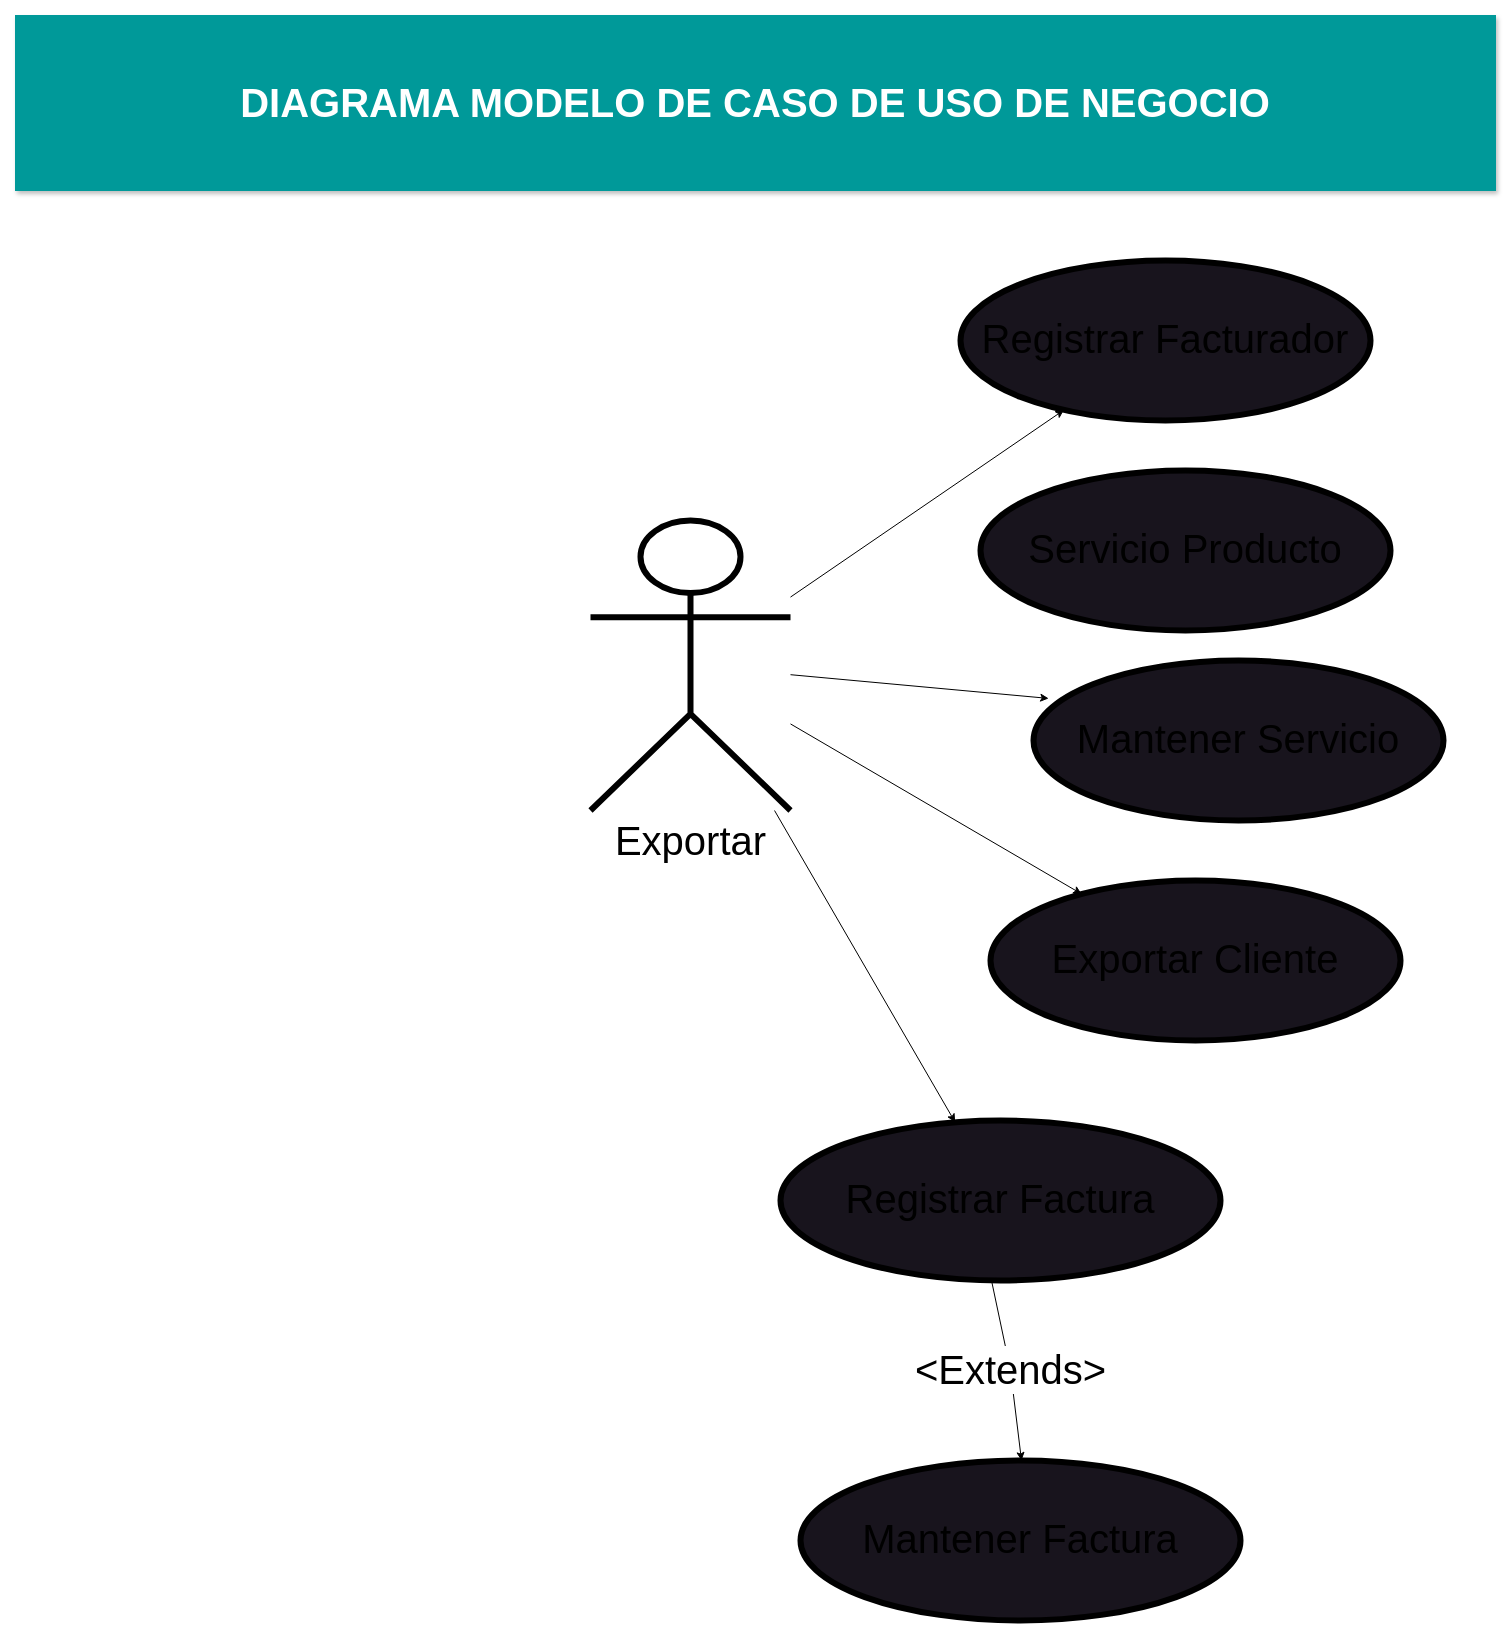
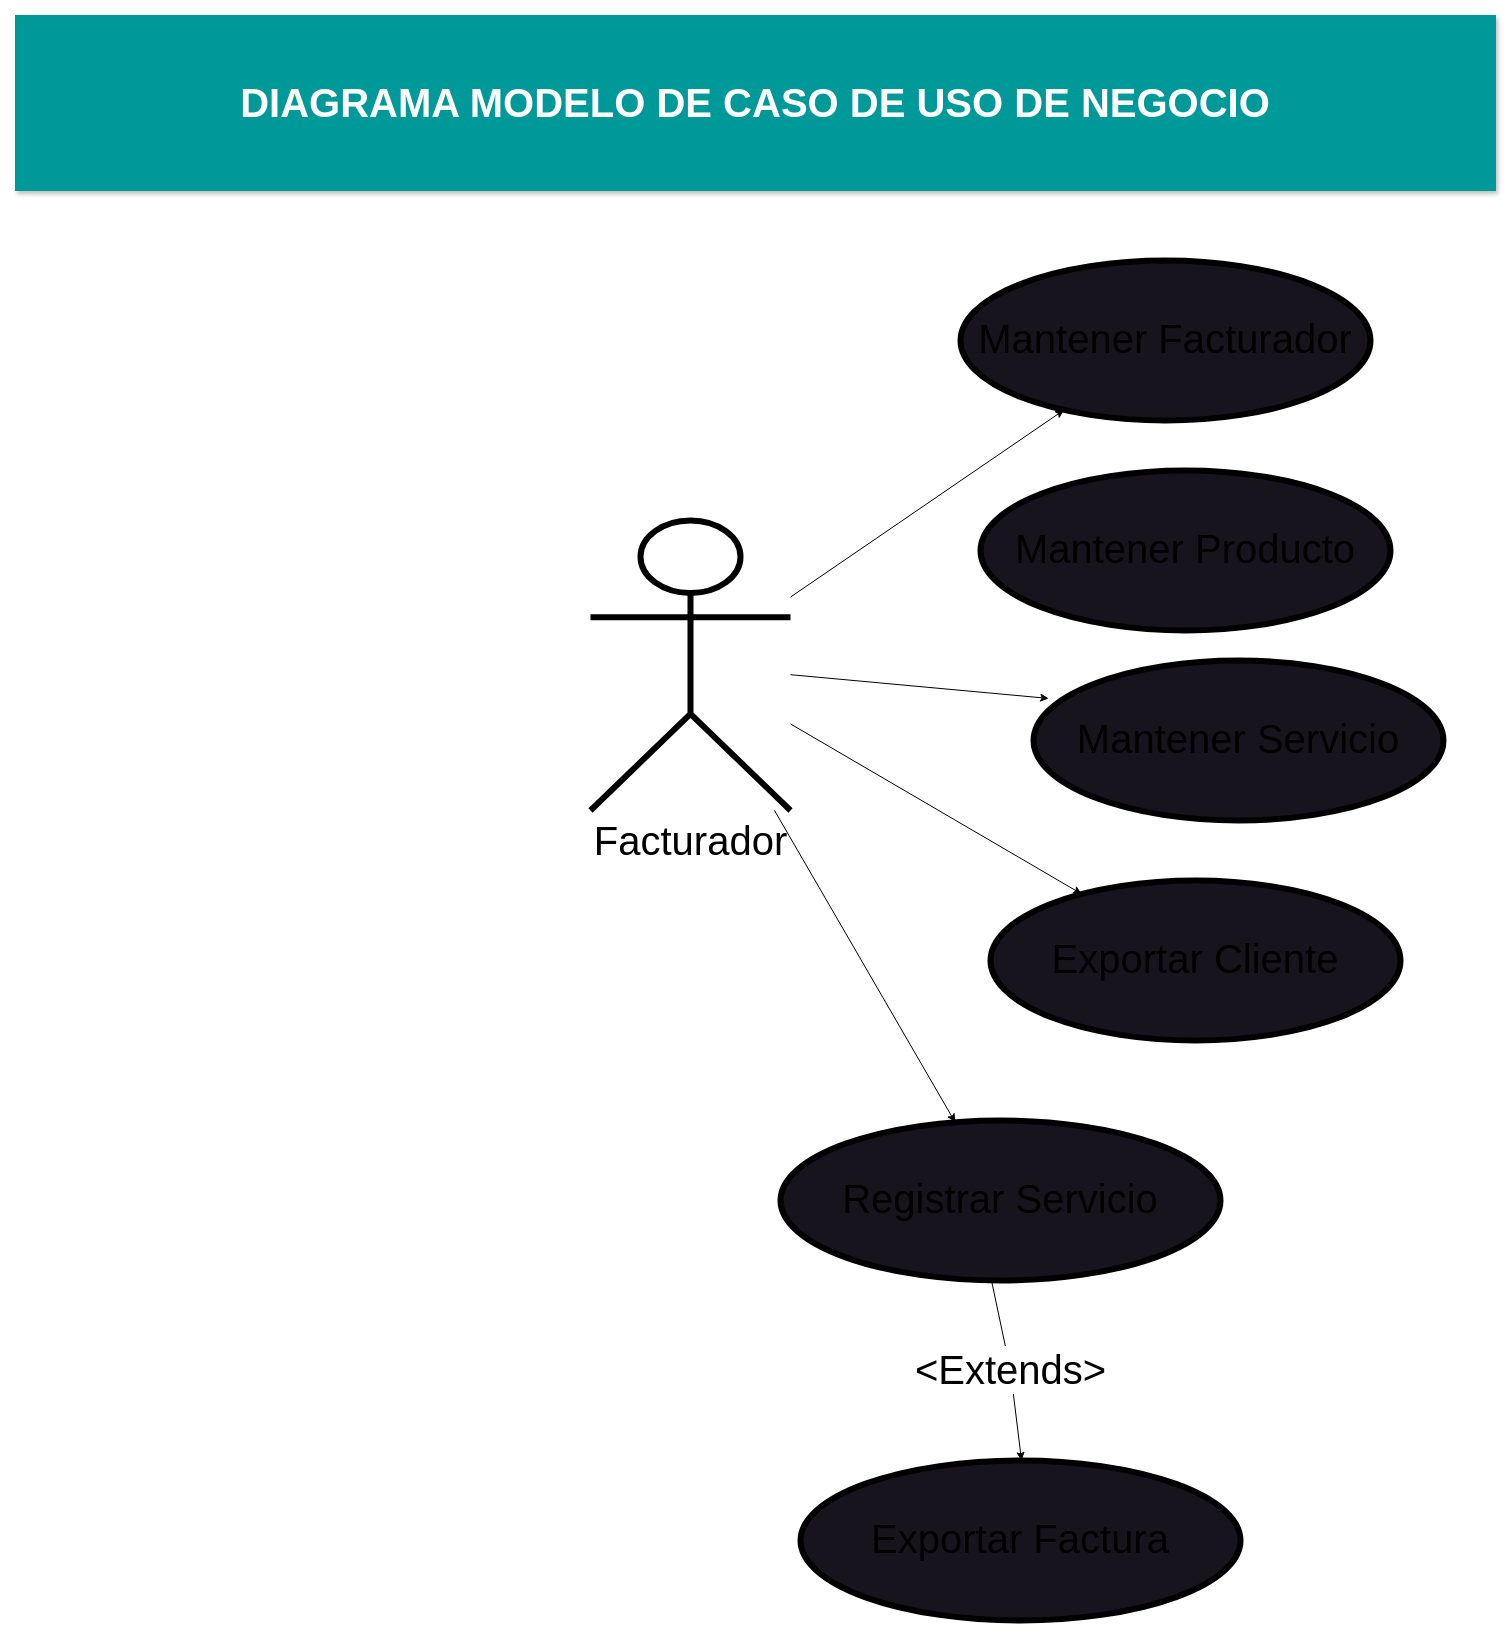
(1166, 316) -> (1166, 316)
(1186, 502) -> (1186, 502)
(691, 842) -> (691, 842)
(1001, 1152) -> (1001, 1152)
(1021, 1492) -> (1021, 1492)
